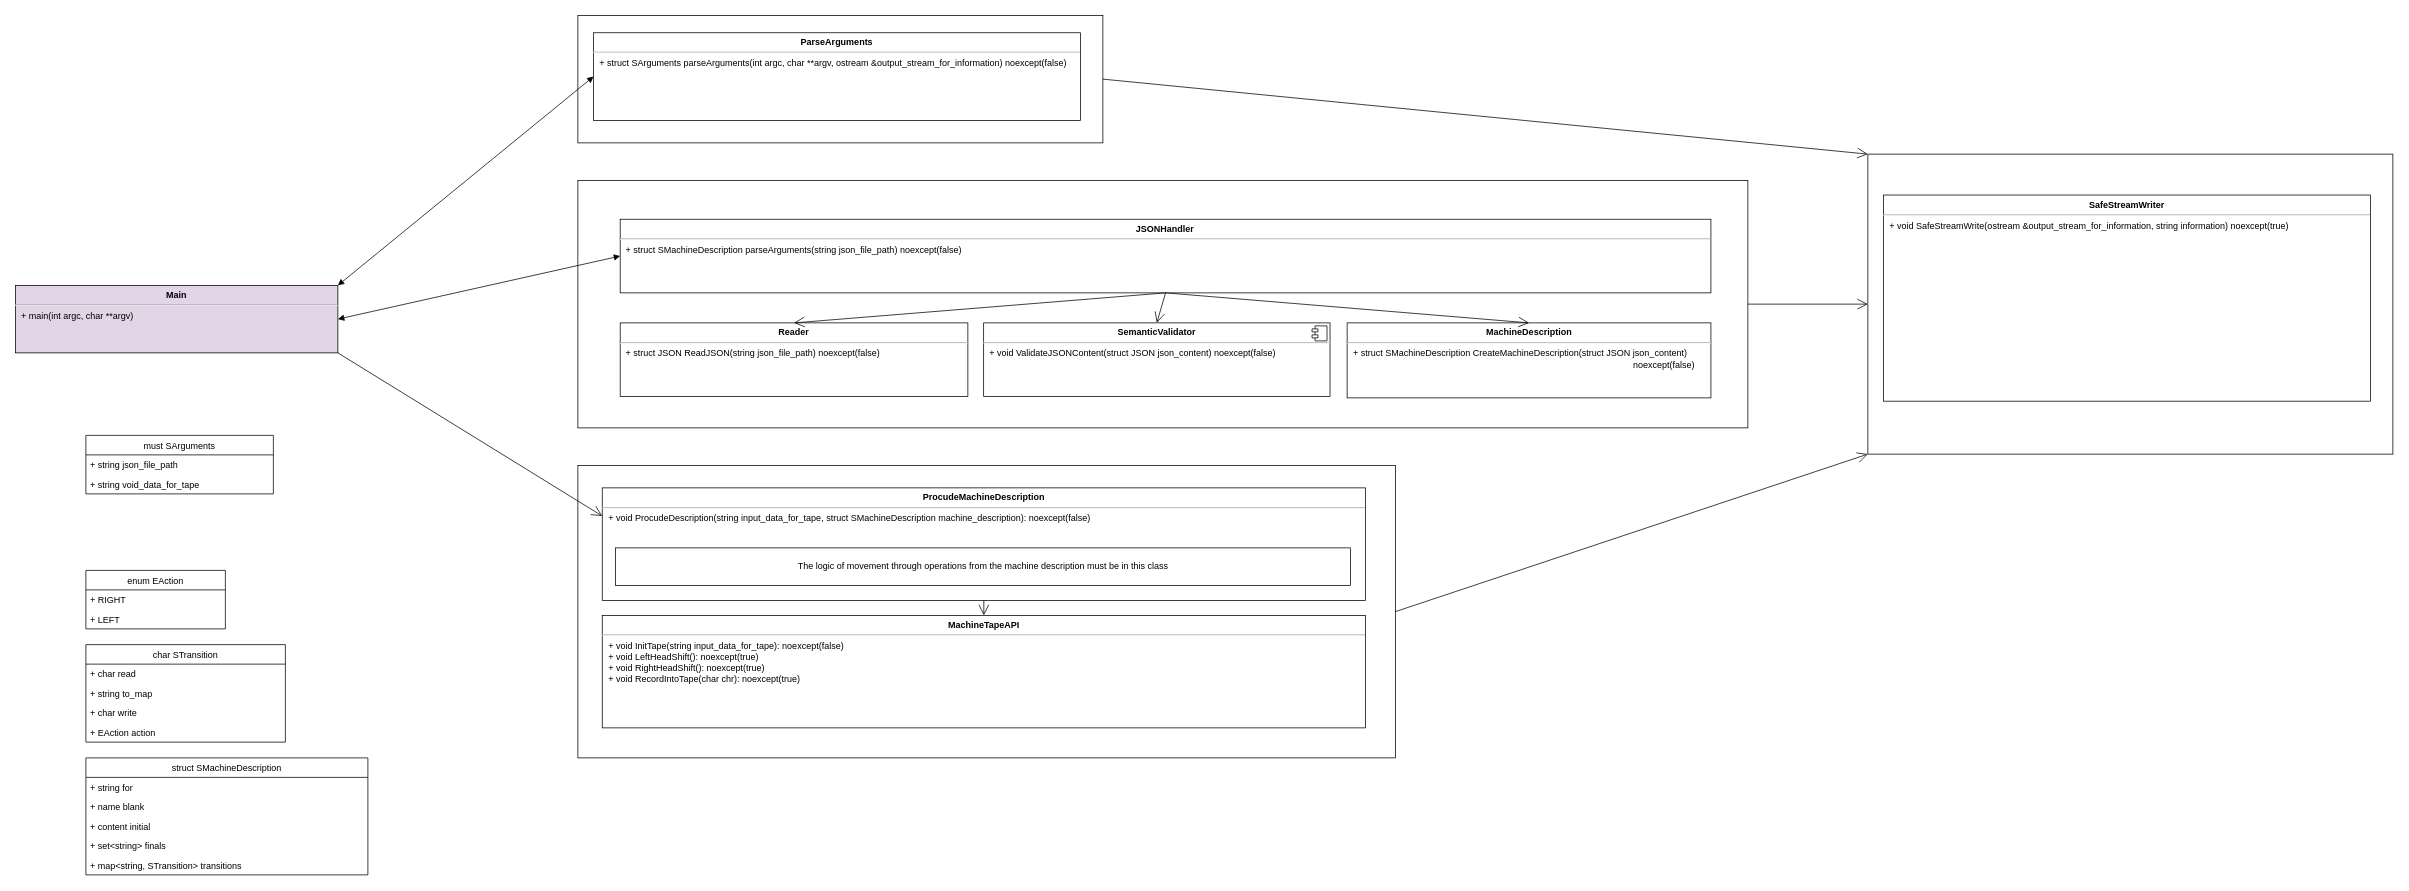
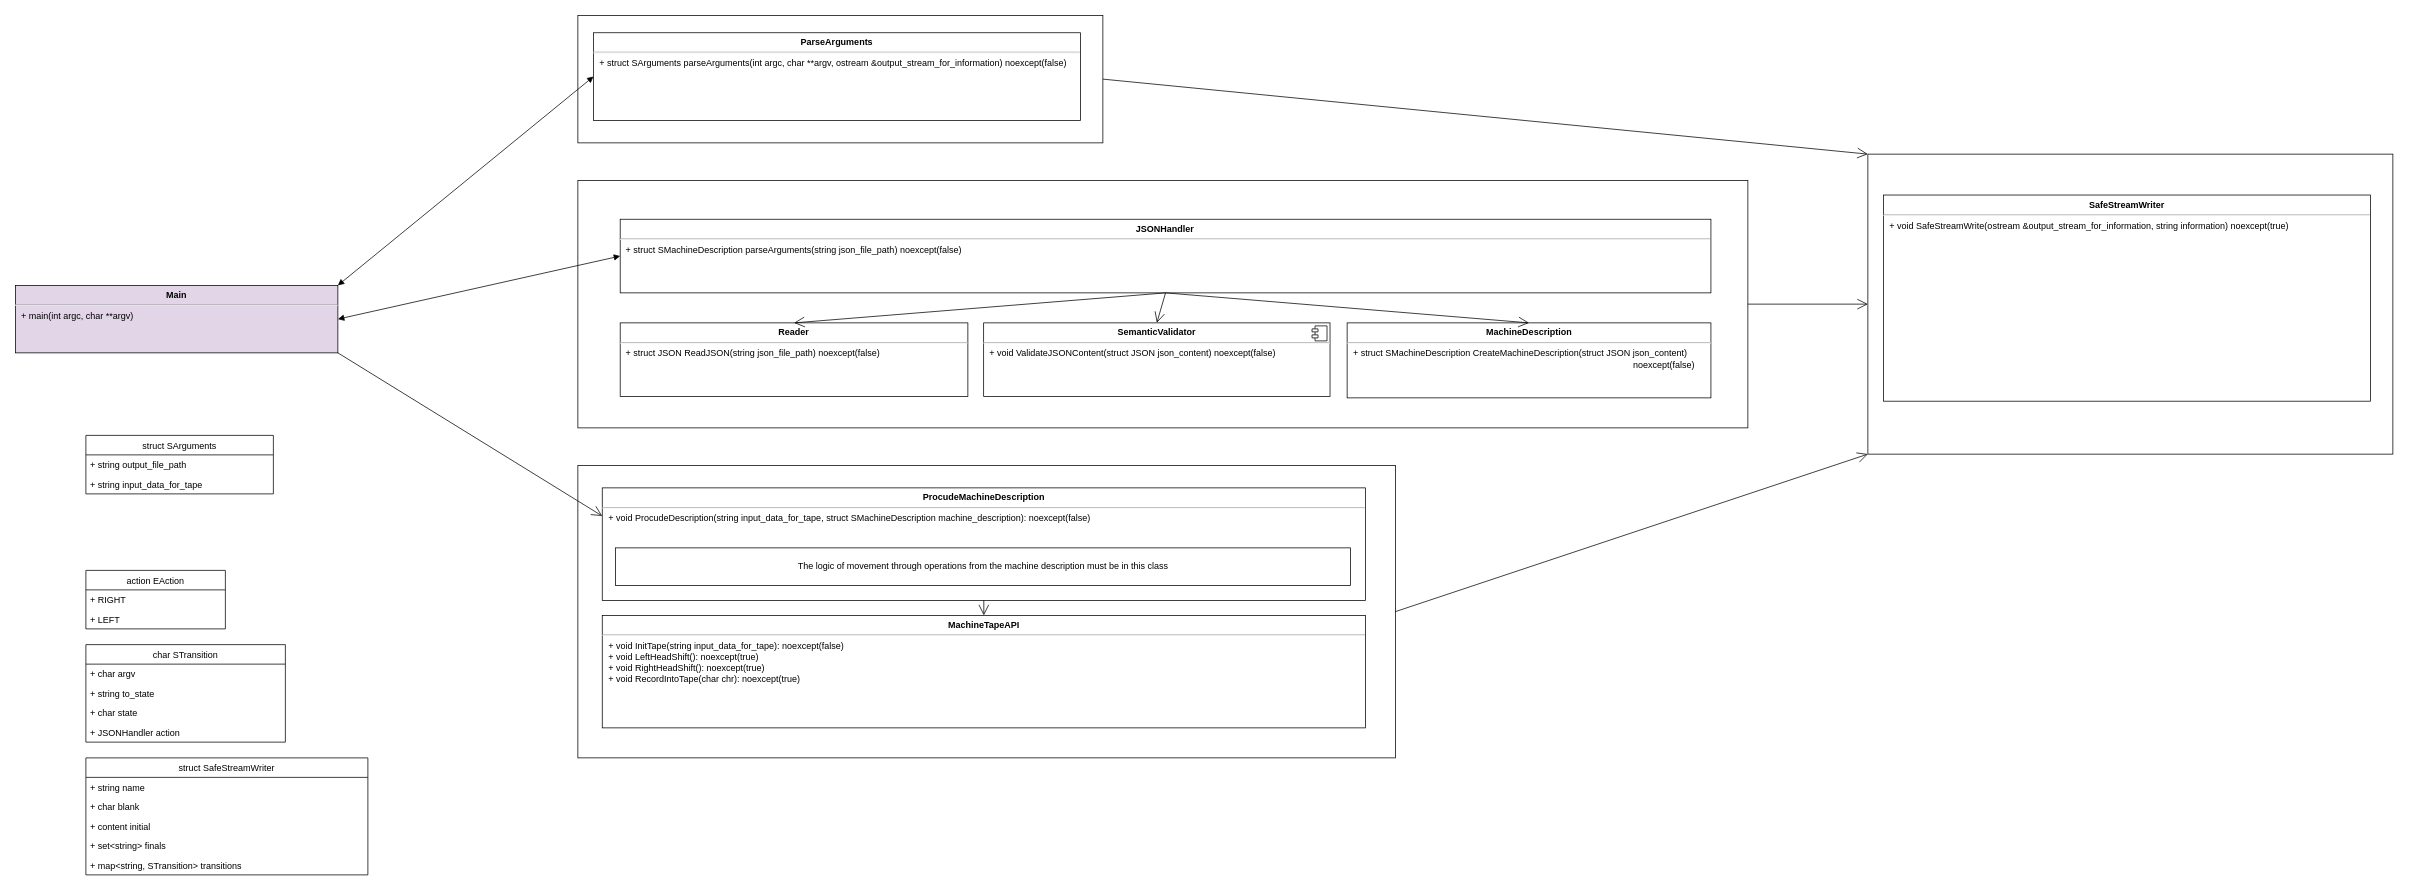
(179, 446) -> (179, 446)
(142, 465) -> (147, 465)
(153, 485) -> (156, 485)
(155, 581) -> (155, 581)
(115, 674) -> (115, 674)
(124, 694) -> (129, 694)
(117, 713) -> (118, 713)
(126, 733) -> (136, 733)
(227, 768) -> (227, 768)
(117, 788) -> (119, 788)
(117, 807) -> (117, 807)
